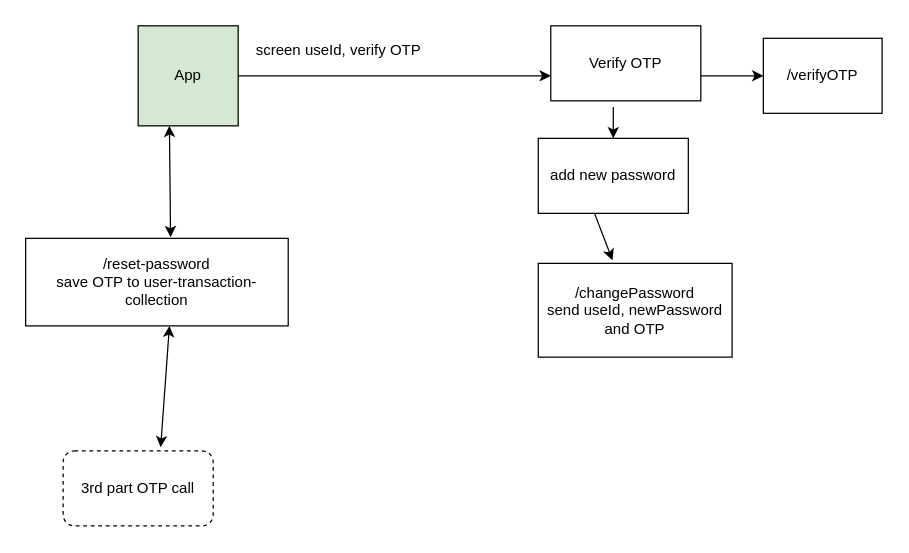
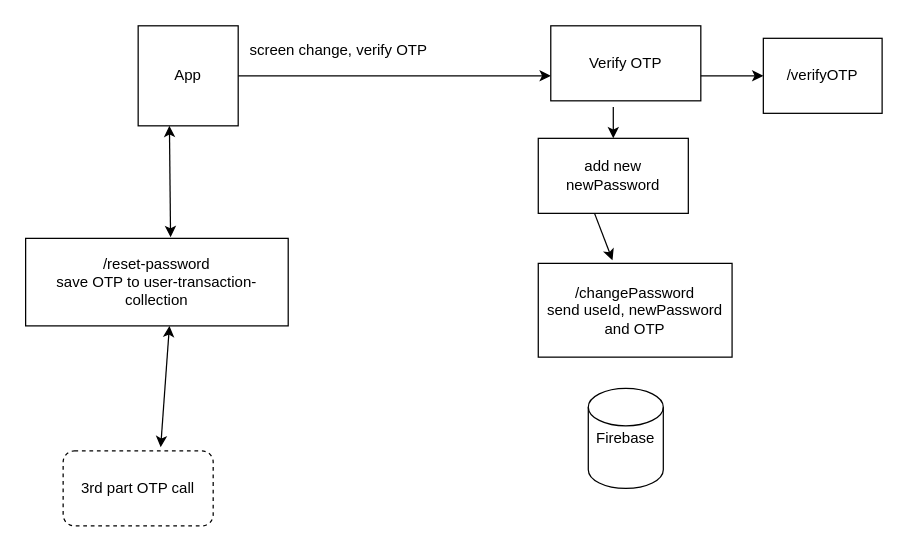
(339, 51) -> (339, 51)
(188, 76) -> (188, 76)
(613, 176) -> (613, 176)
none -> (626, 438)
